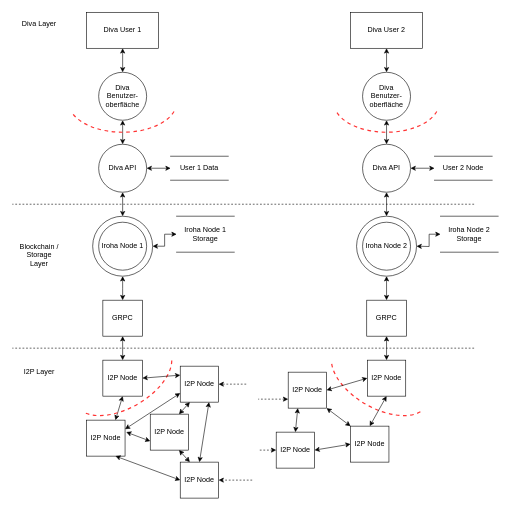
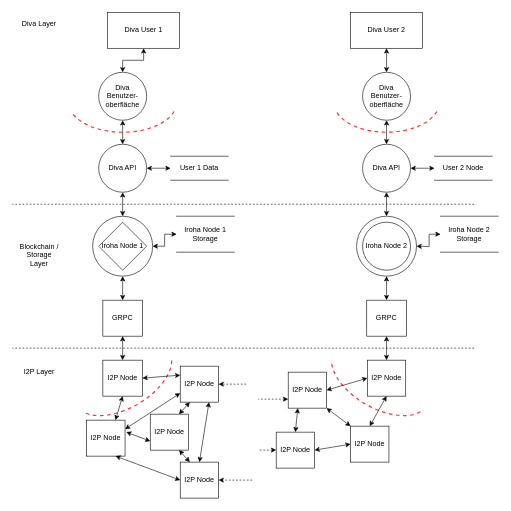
(123, 30) -> (144, 30)
(123, 246) -> (123, 246)
